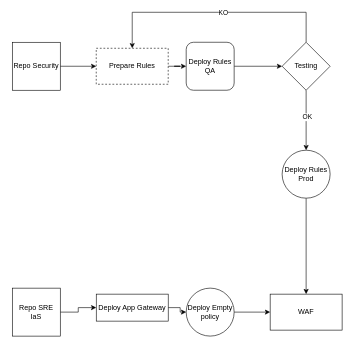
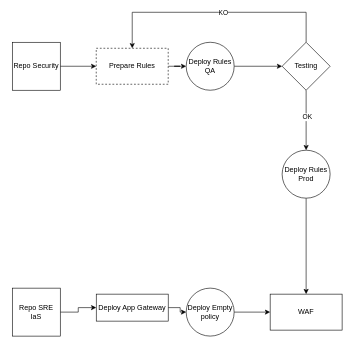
(210, 66) -> (210, 66)
